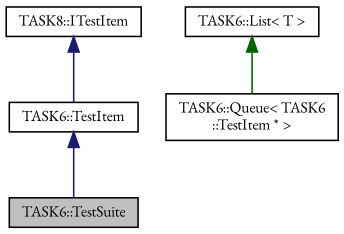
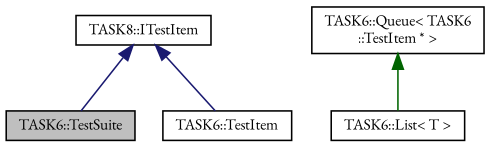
(252, 73) -> (398, 90)
(74, 173) -> (102, 84)
